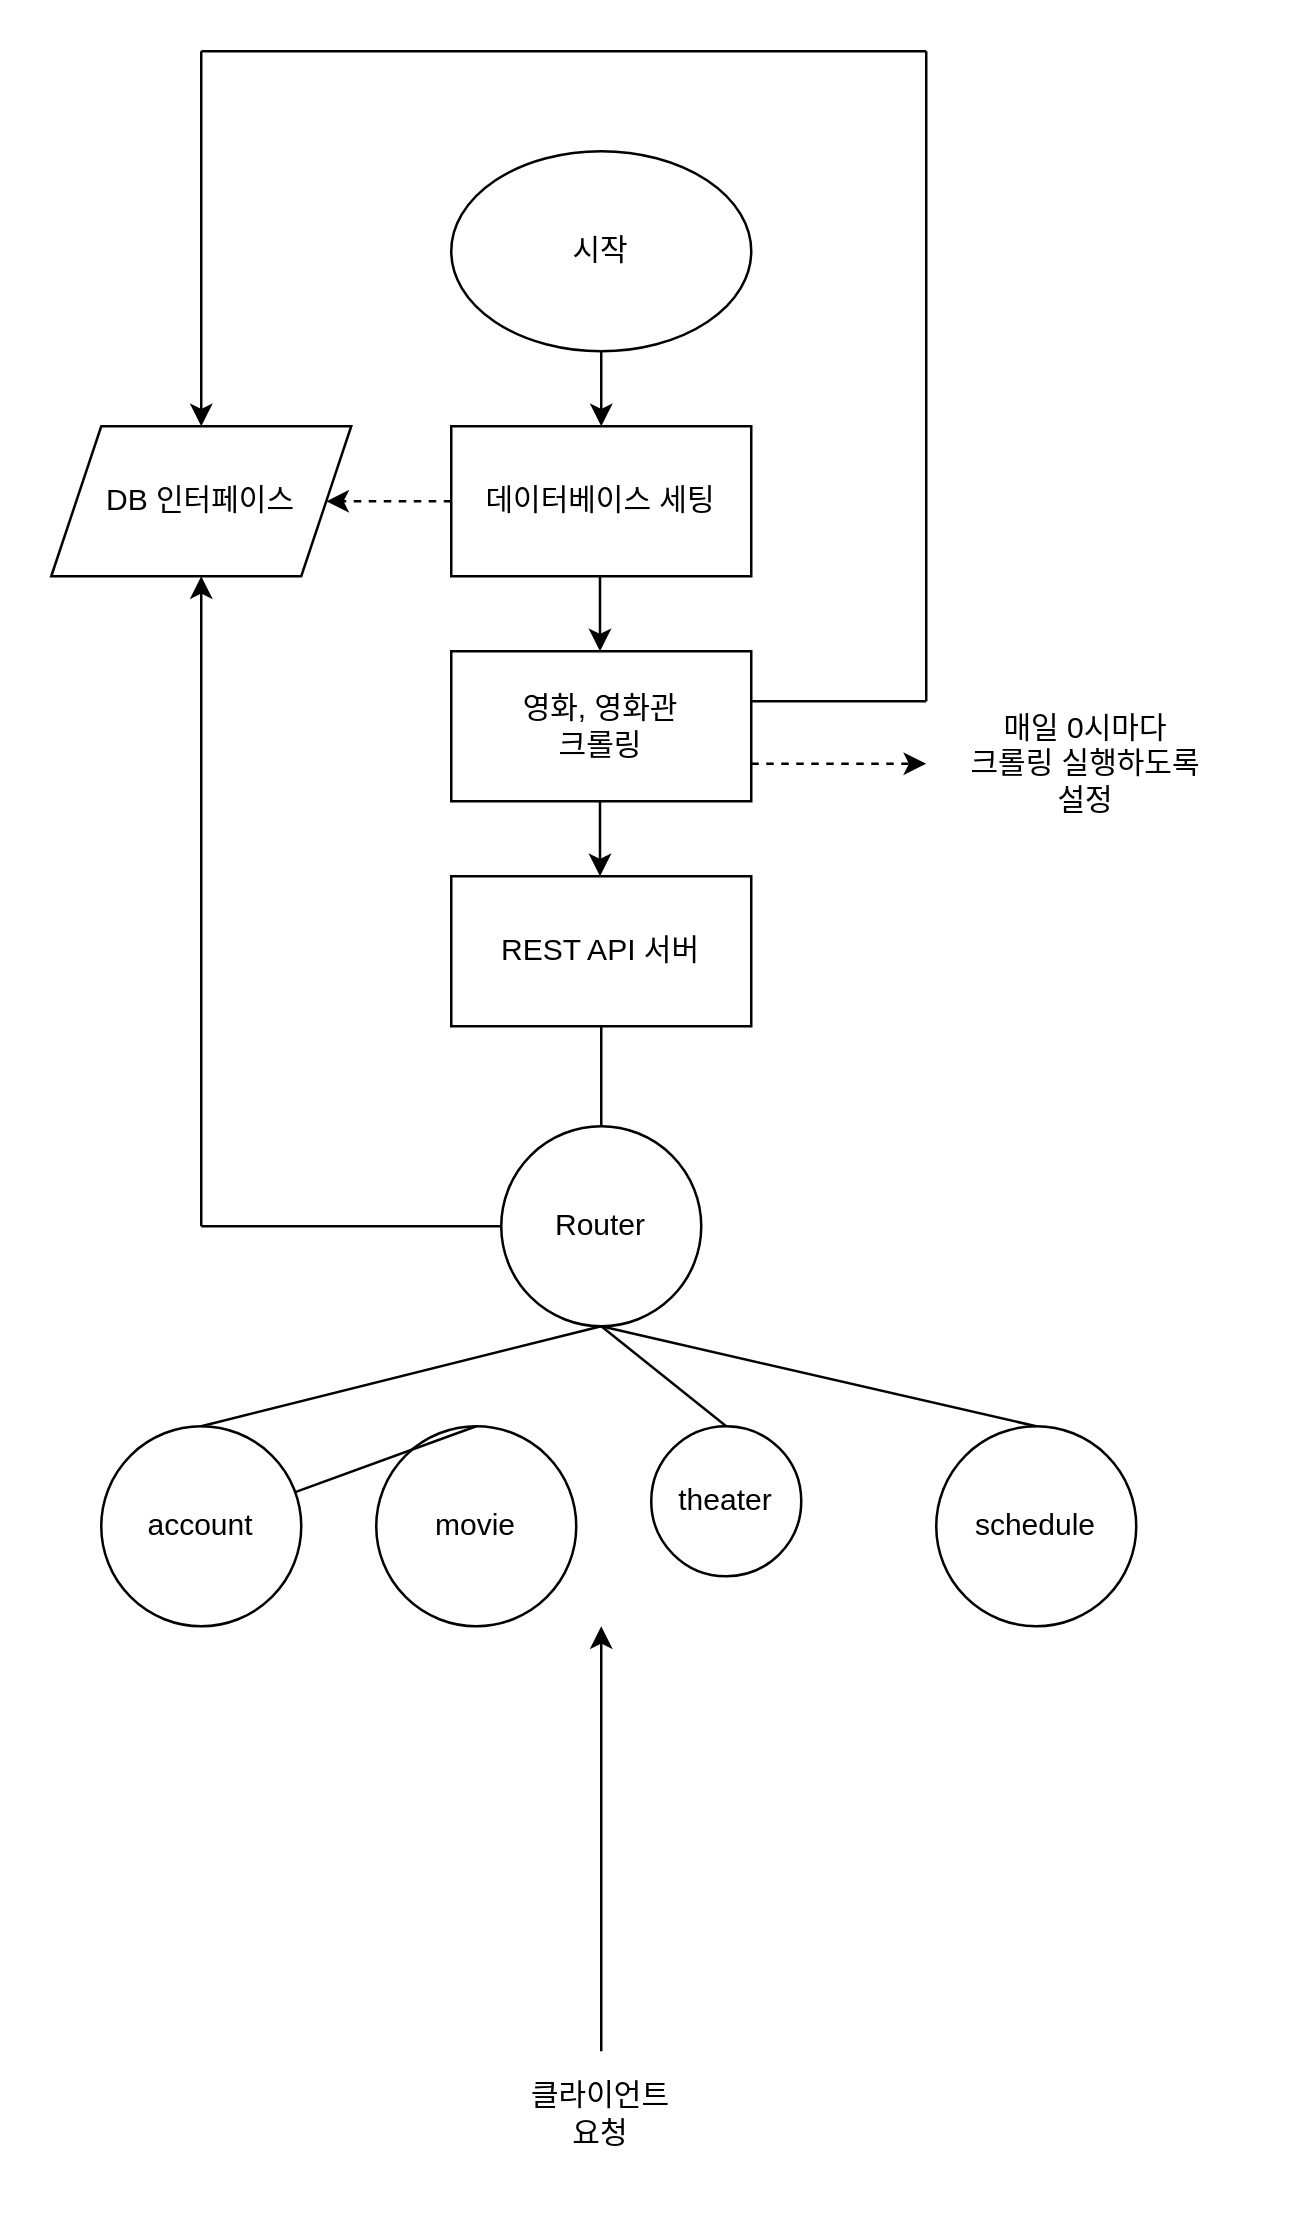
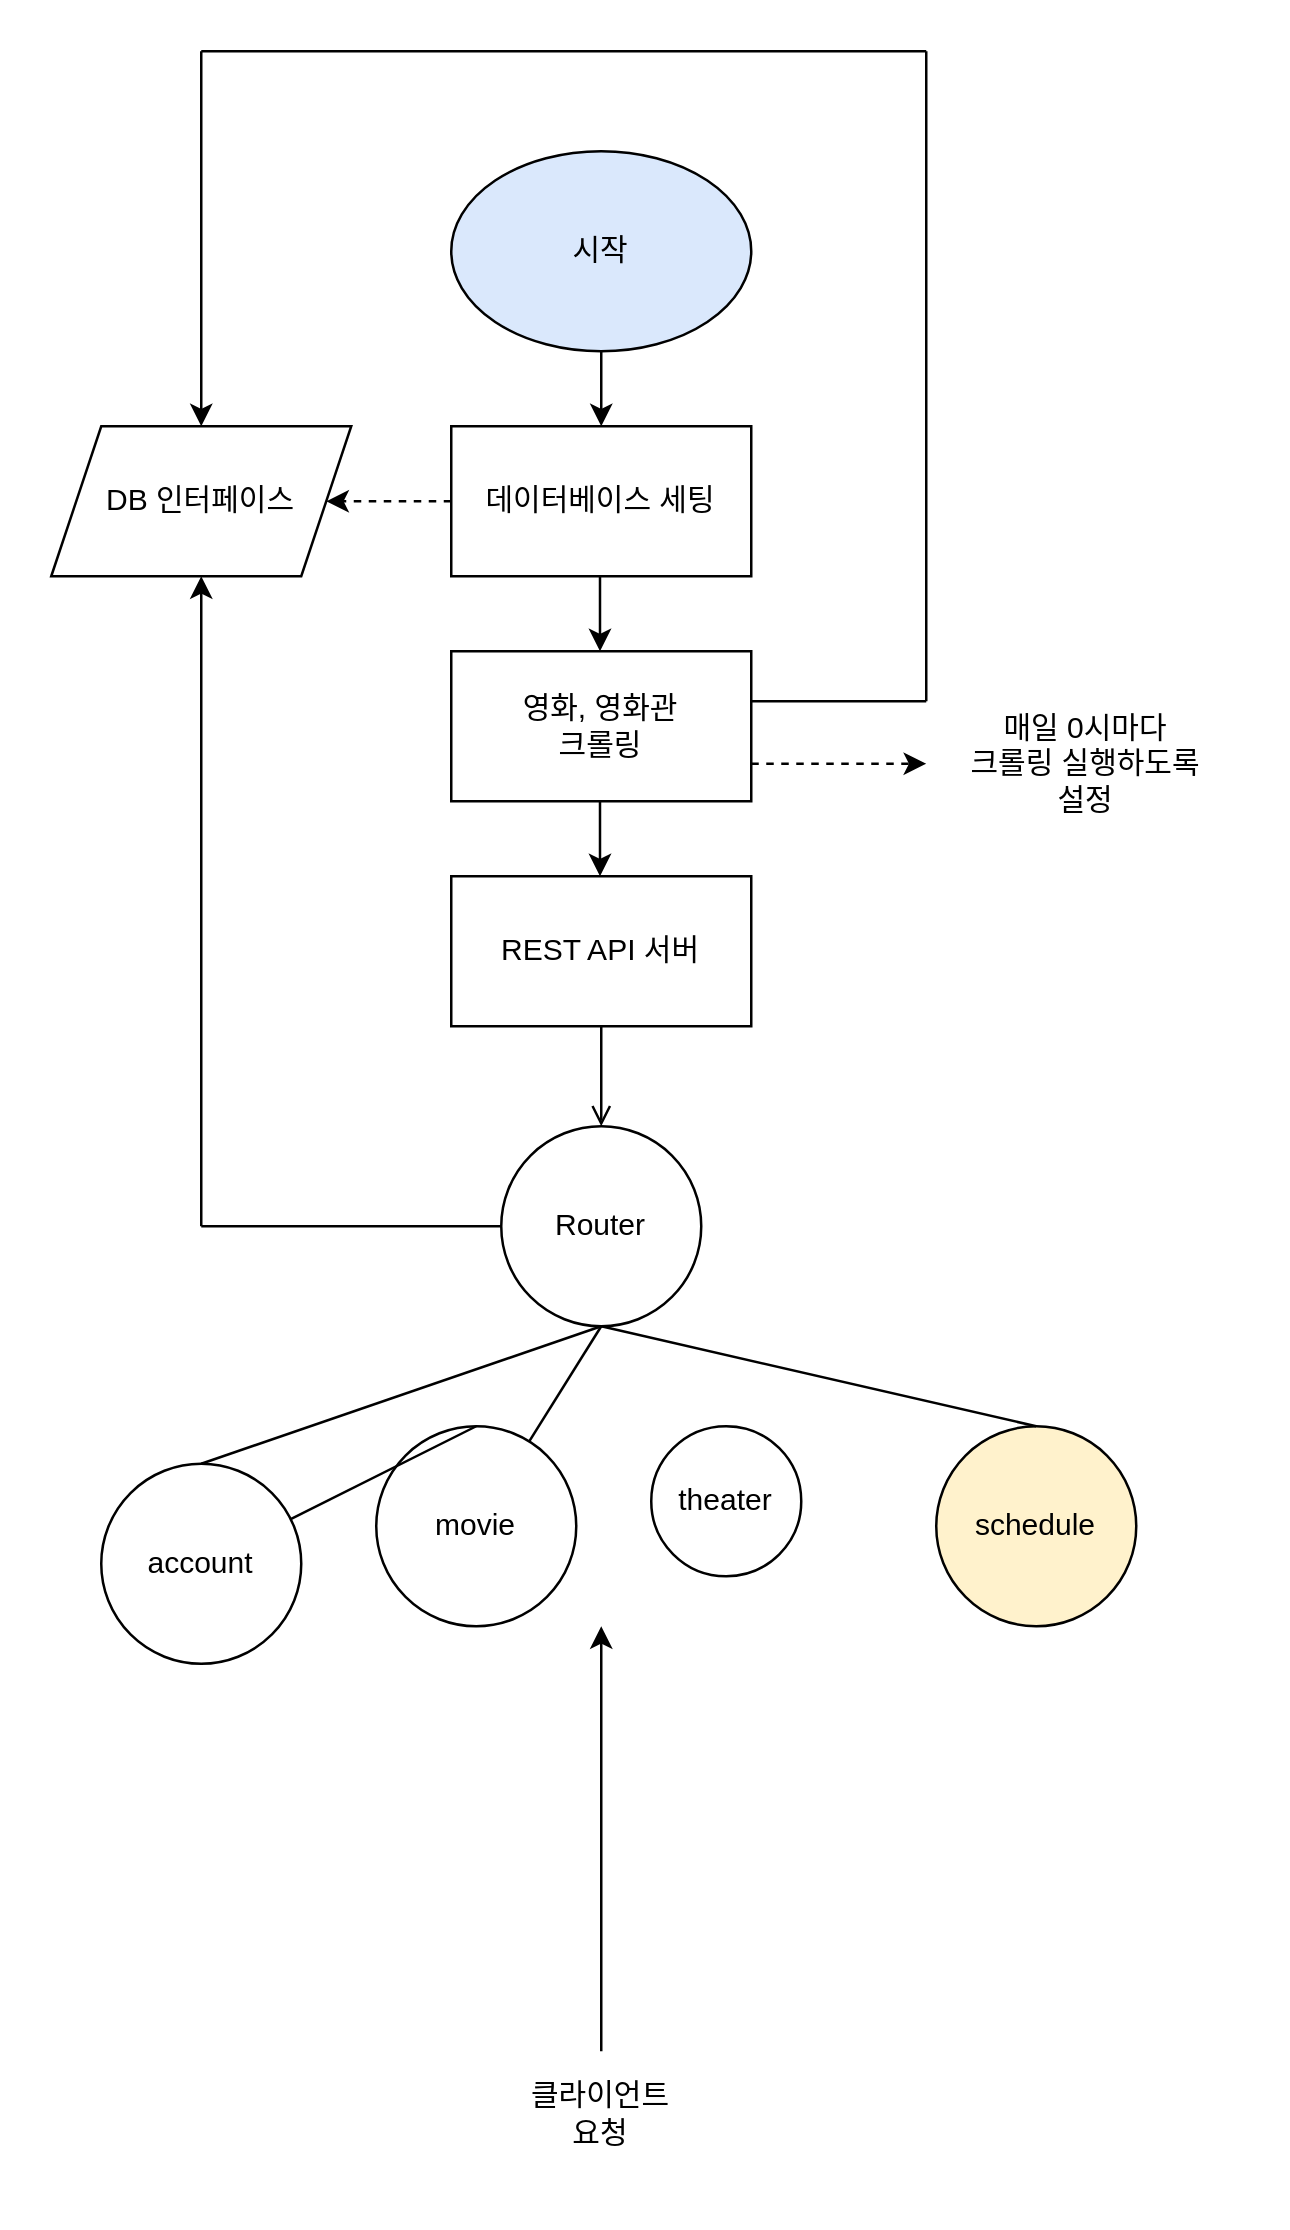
(601, 251) -> (601, 251)
(601, 1119) -> (601, 1117)
(667, 1379) -> (563, 1387)
(201, 1526) -> (201, 1564)
(1036, 1526) -> (1036, 1526)
